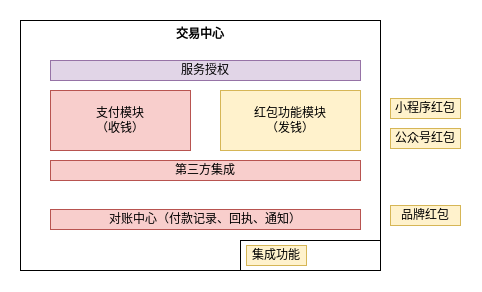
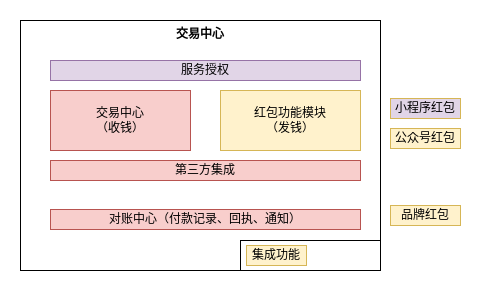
(426, 109) -> (426, 109)
(121, 121) -> (121, 121)
